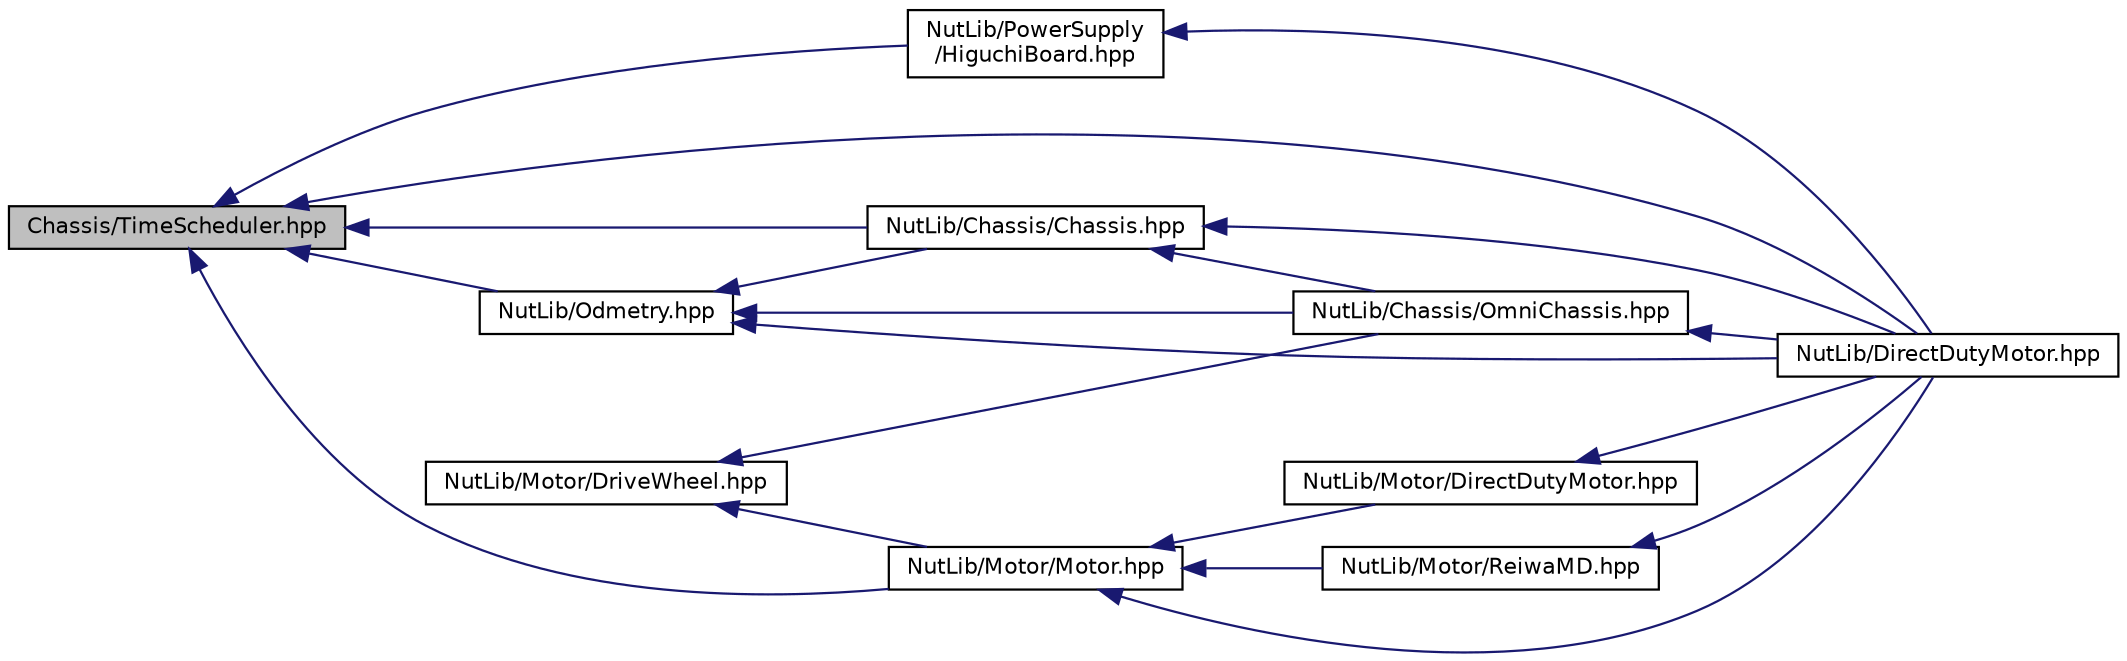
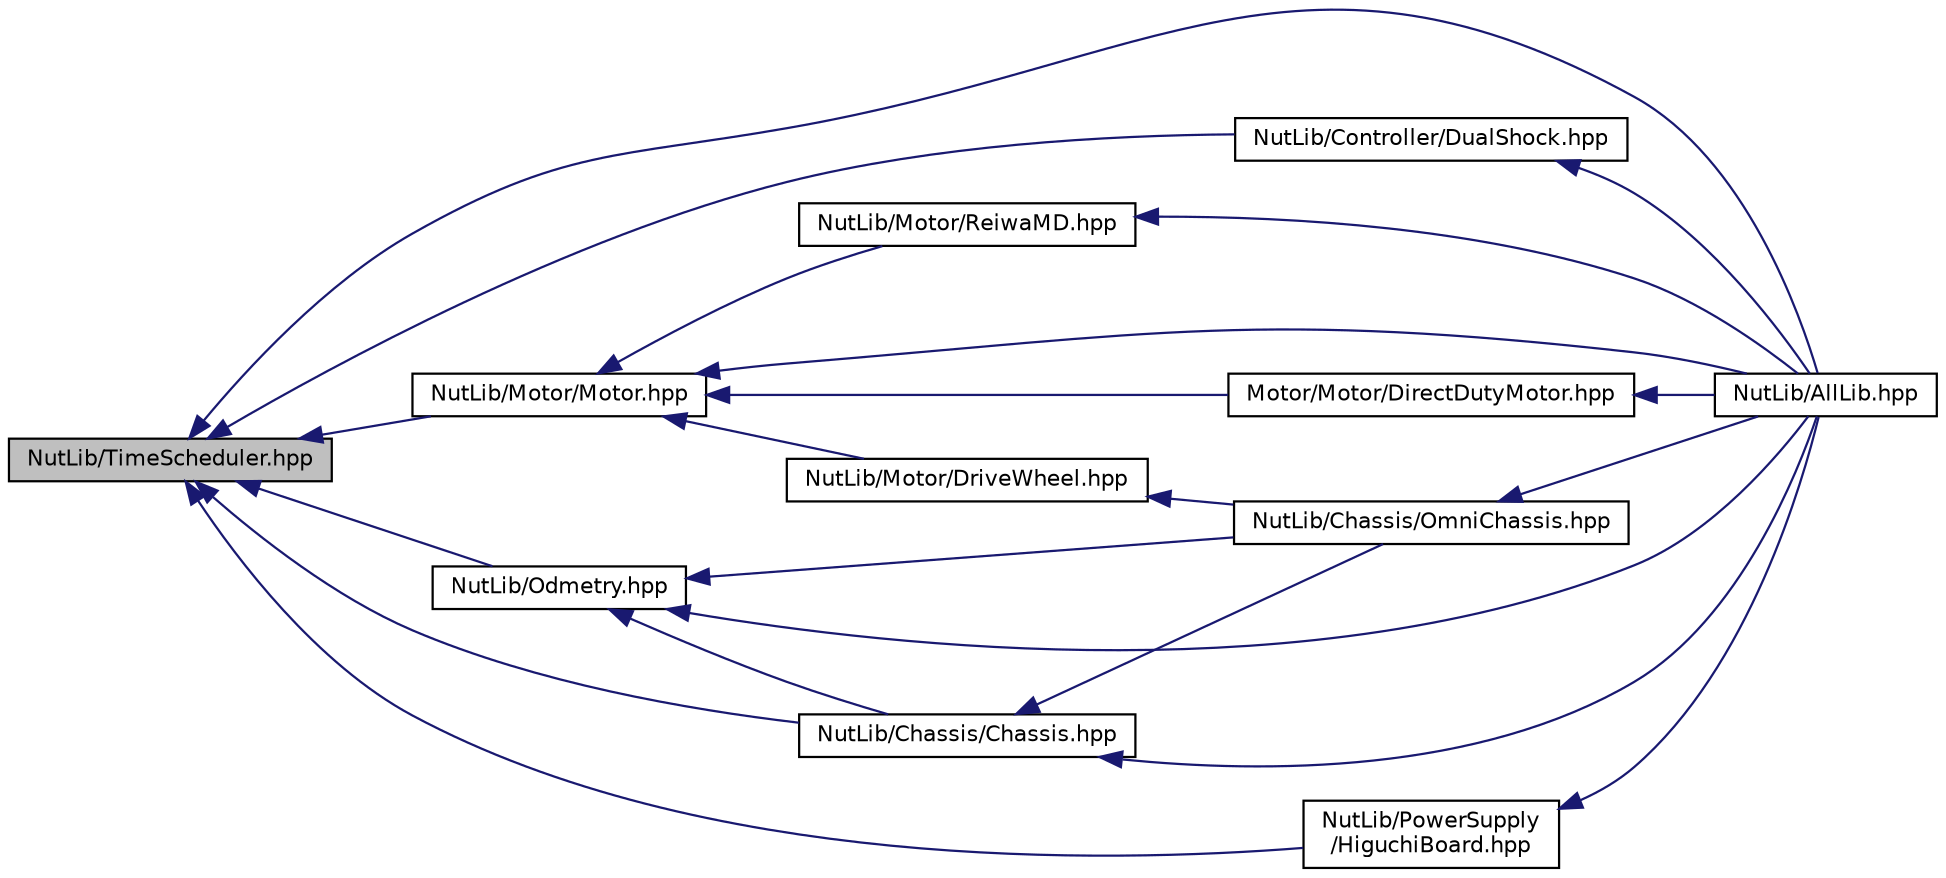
none -> (1431, 139)
(177, 228) -> (170, 460)
(1948, 355) -> (1826, 395)
(1491, 483) -> (1431, 395)
(833, 528) -> (775, 440)
